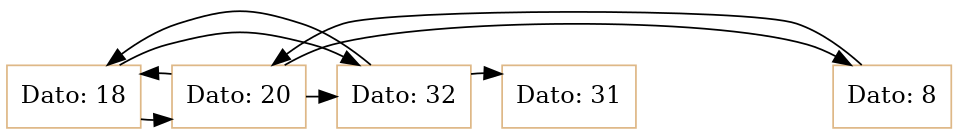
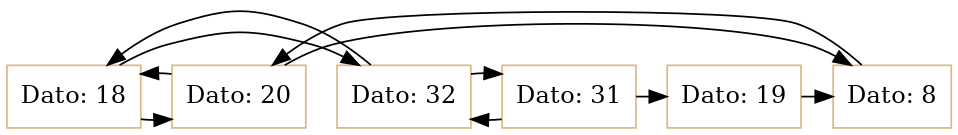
(312, 97) -> (495, 120)
none -> (734, 97)
